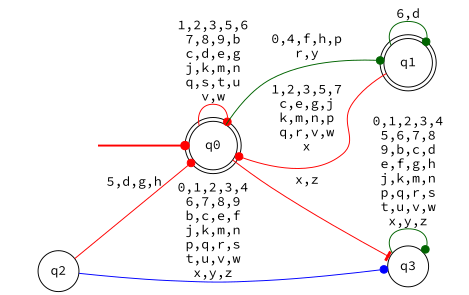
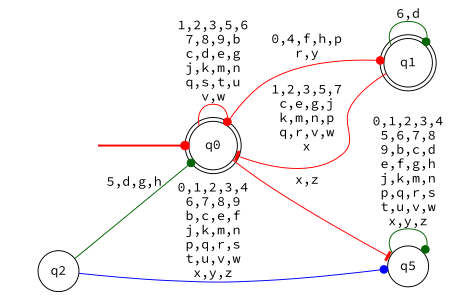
(291, 71) -> (291, 71)
(340, 156) -> (340, 156)
(131, 212) -> (131, 212)
(408, 266) -> (408, 266)
